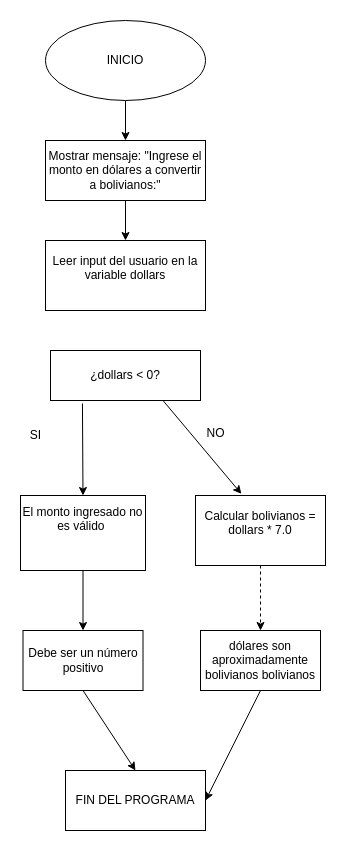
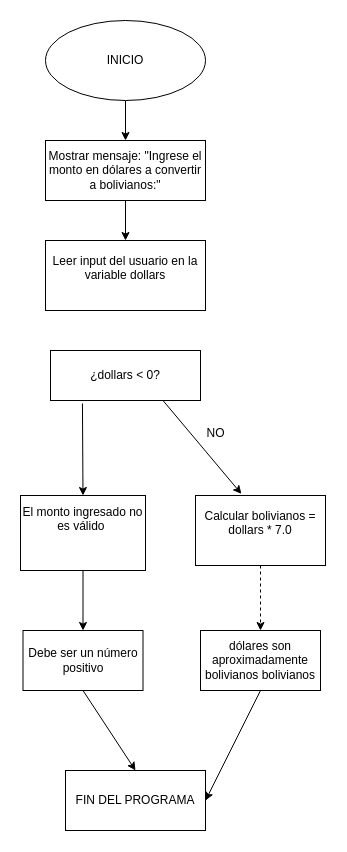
(36, 436) -> none
